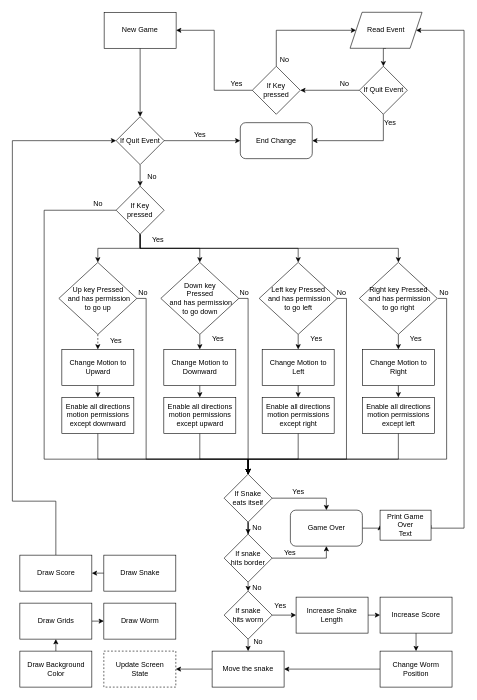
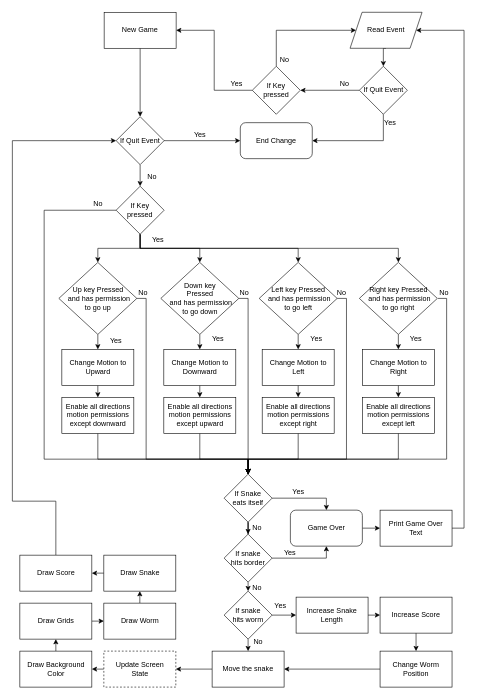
(98, 340) -> (98, 340)
(406, 525) -> (416, 528)
none -> (140, 596)
none -> (97, 669)
